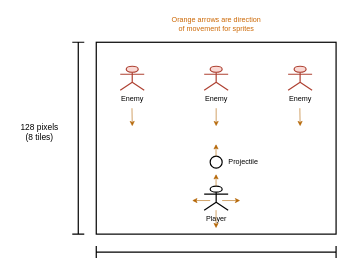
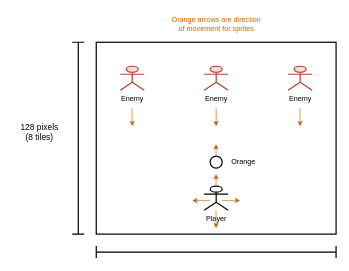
(244, 162) -> (244, 162)
